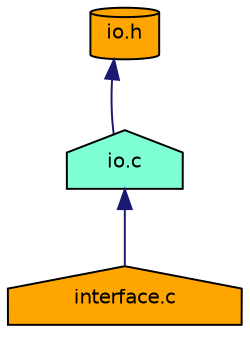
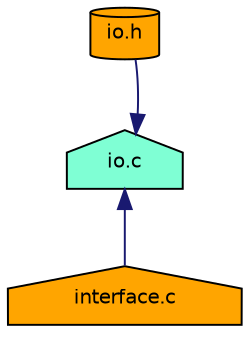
(112, 107) -> (138, 87)
